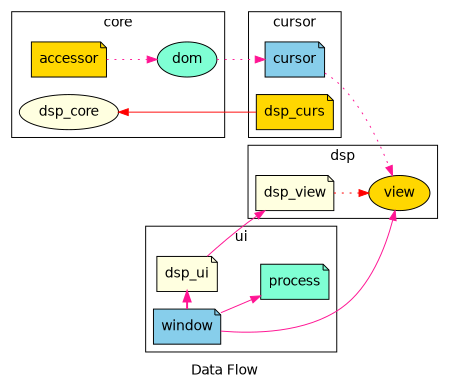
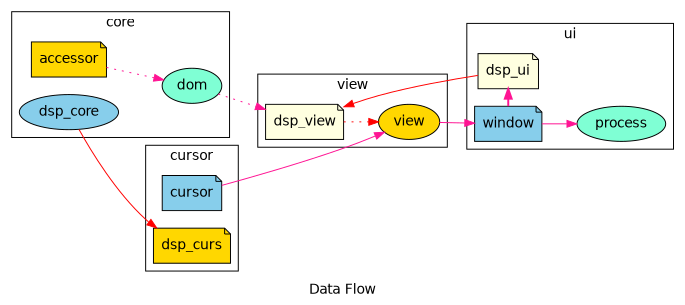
(236, 59) -> (237, 100)
(69, 112) -> (69, 112)
(192, 112) -> (110, 178)
(363, 115) -> (299, 163)
(343, 156) -> (353, 85)
(231, 235) -> (415, 87)
(295, 282) -> (621, 124)
(327, 316) -> (453, 123)
